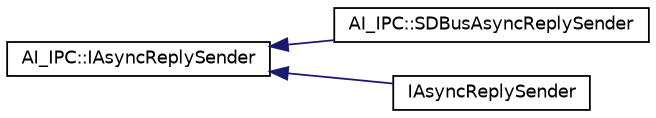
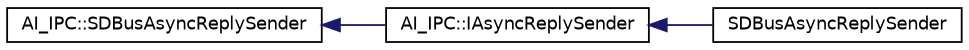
(311, 42) -> (363, 25)
(492, 93) -> (837, 25)
